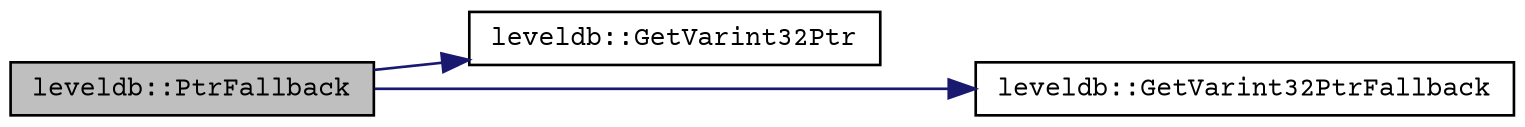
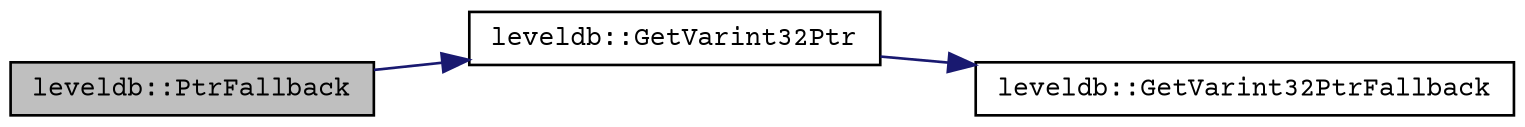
(662, 89) -> (914, 60)
